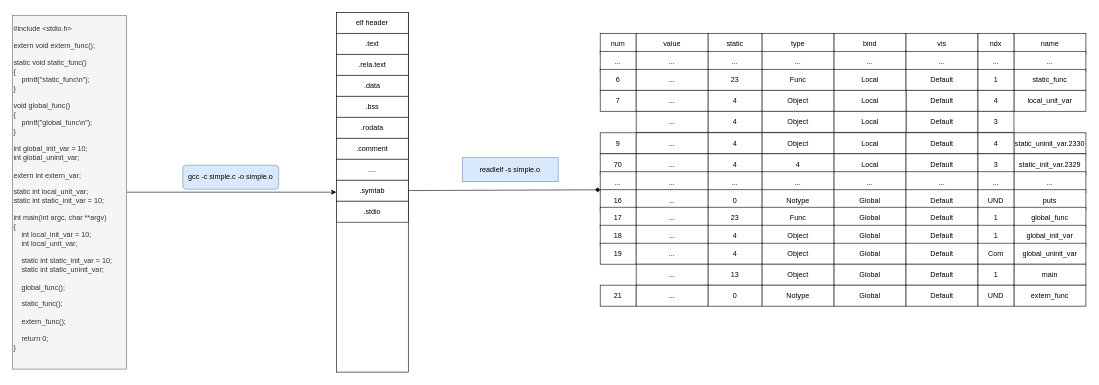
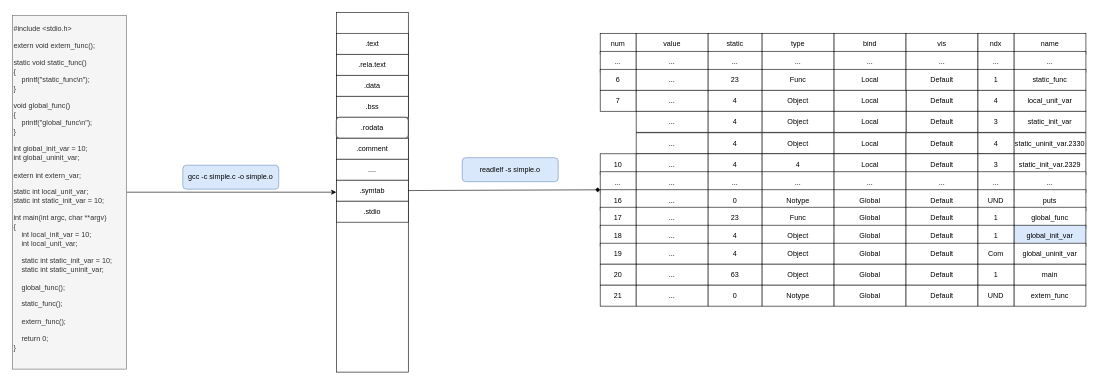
(372, 23) -> none
none -> (1050, 122)
(372, 128) -> (372, 128)
(618, 143) -> none
(618, 165) -> (618, 165)
(510, 170) -> (510, 170)
(1050, 236) -> (1050, 236)
none -> (618, 275)
(735, 275) -> (735, 275)
